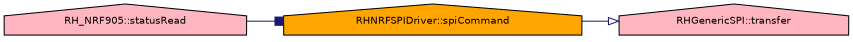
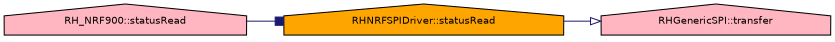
(125, 21) -> (125, 21)
(433, 21) -> (424, 21)
